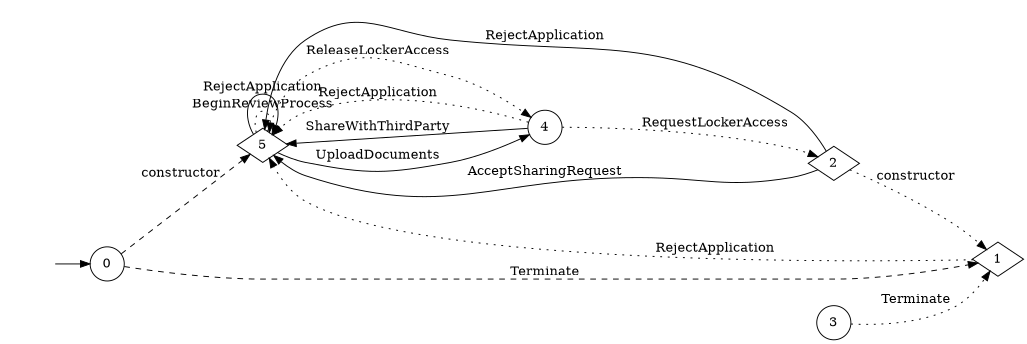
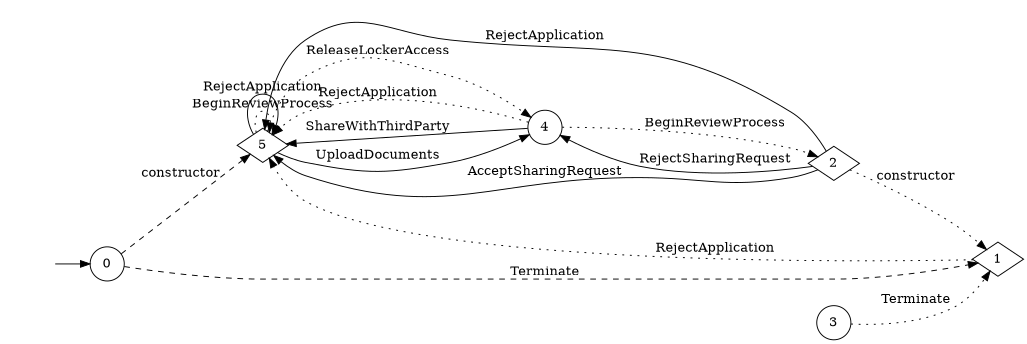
(715, 123) -> (715, 123)
none -> (688, 172)
